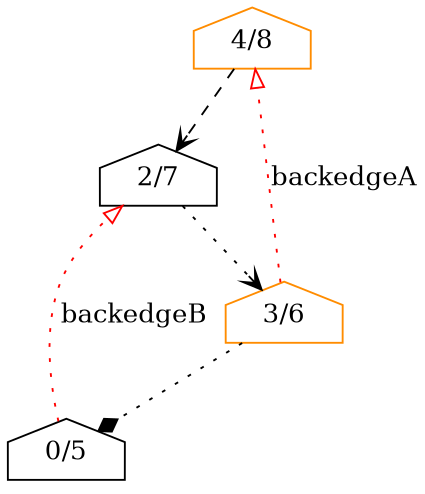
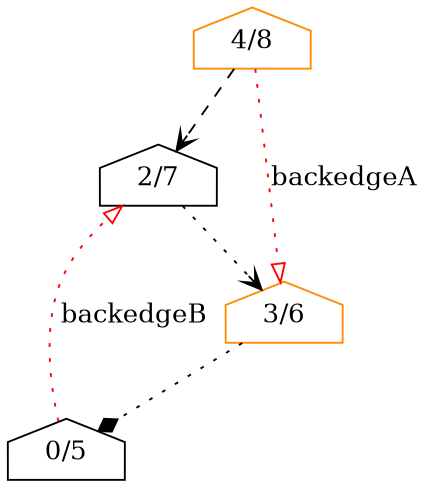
(269, 185) -> (267, 166)
